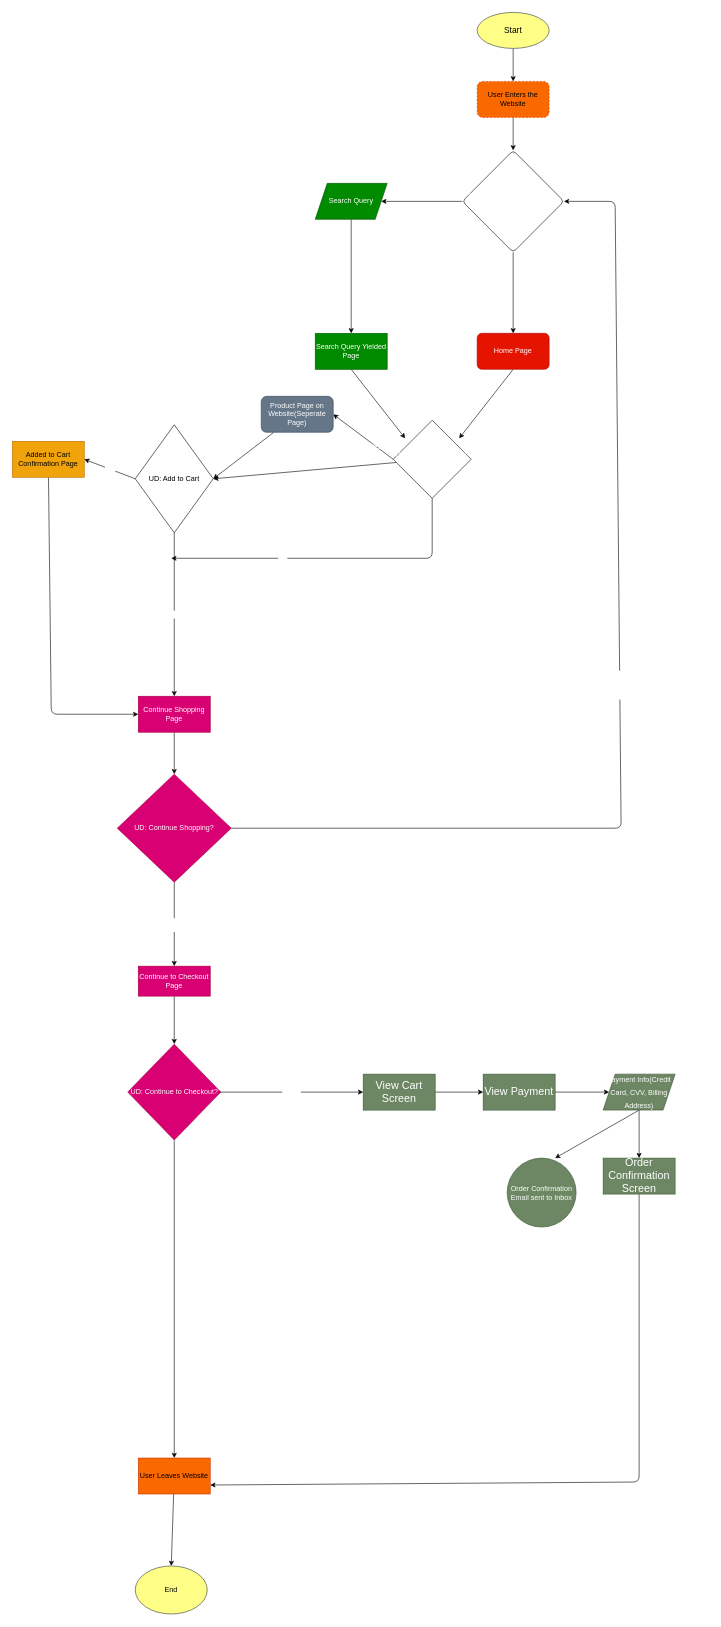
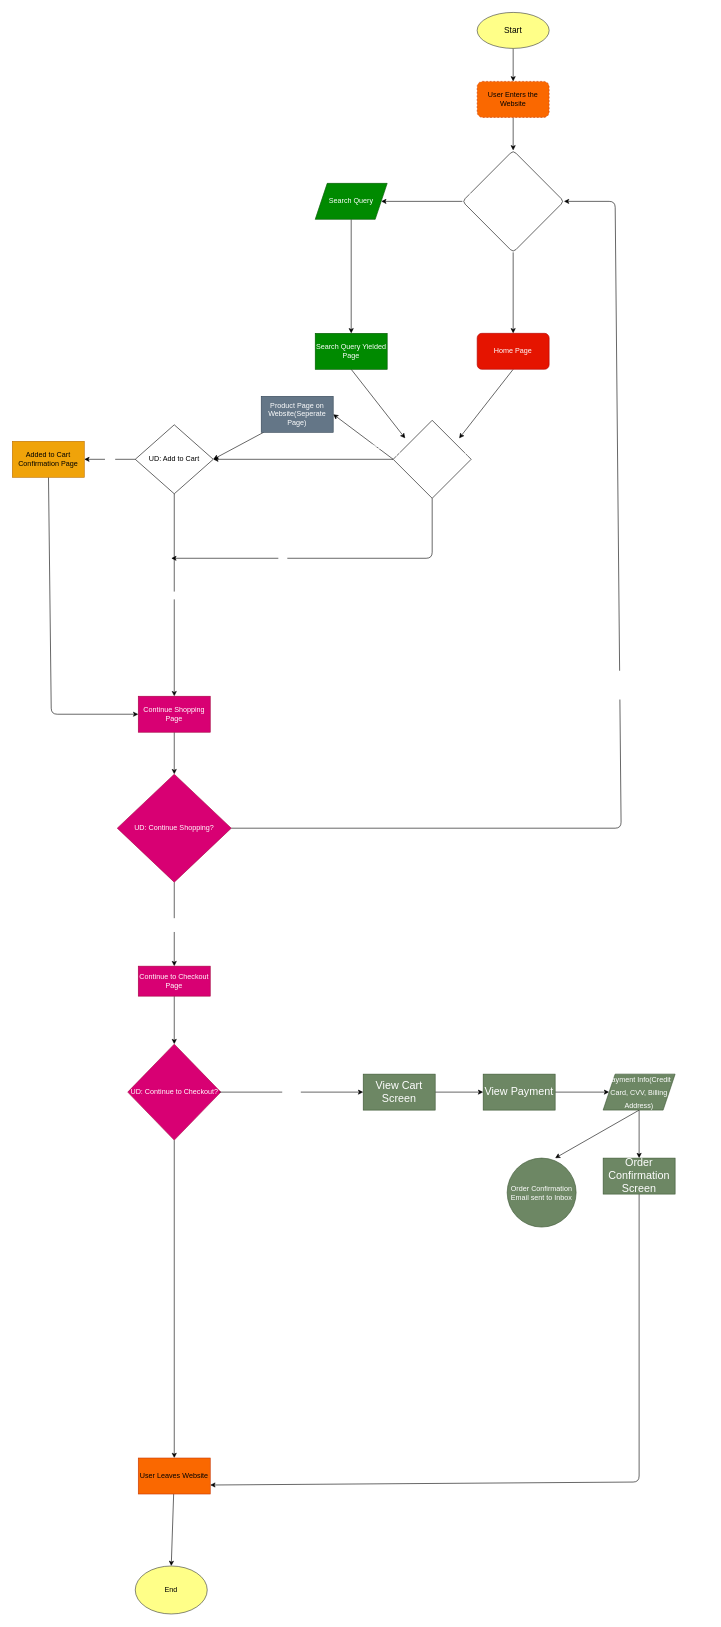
(297, 414) -> (297, 414)
(174, 479) -> (174, 459)
